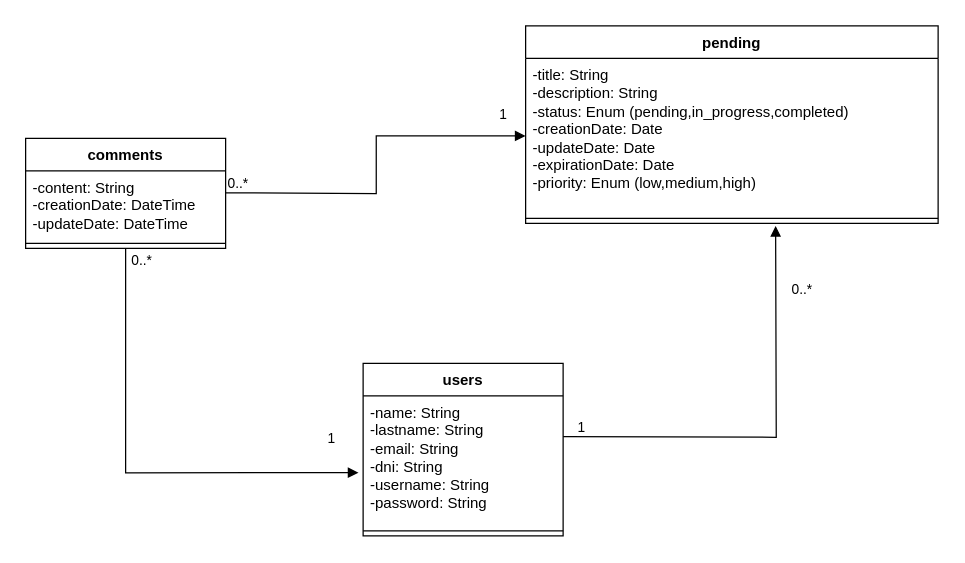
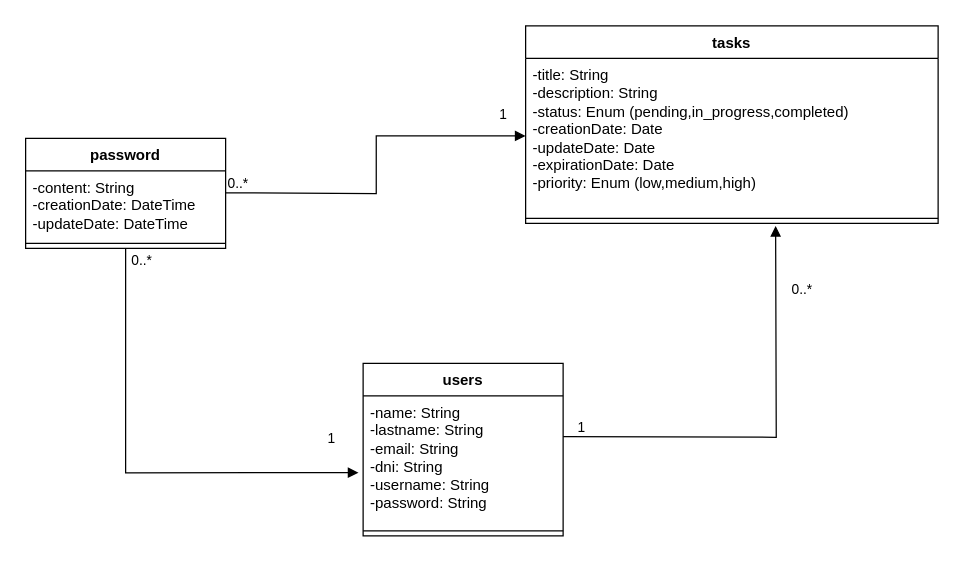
(732, 43) -> (732, 43)
(126, 156) -> (126, 156)
